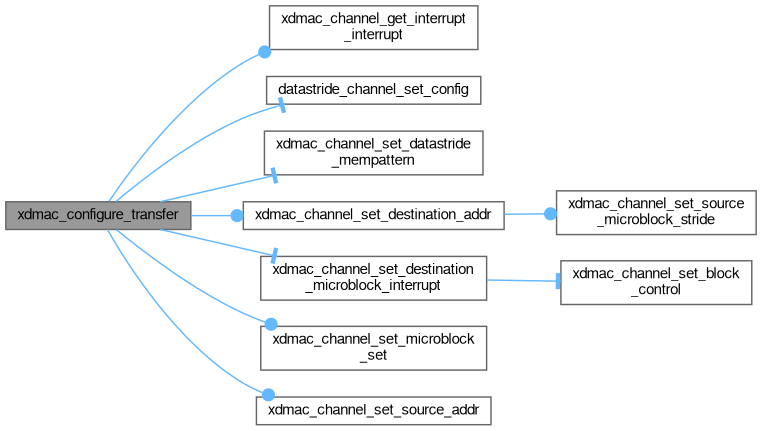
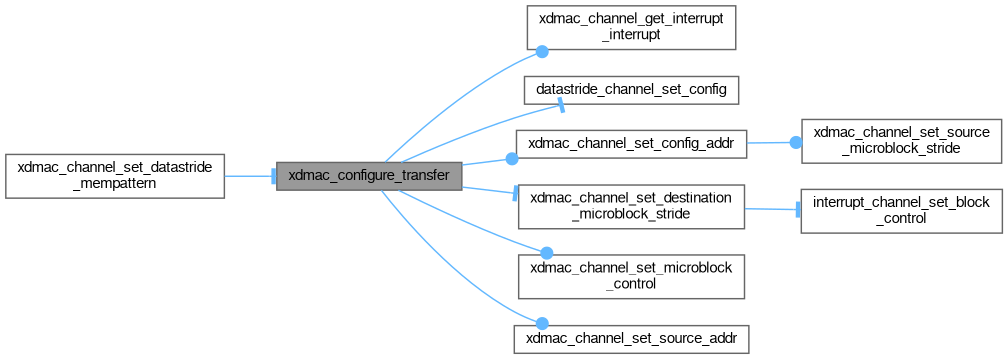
(215, 189) -> (247, 176)
(374, 216) -> (632, 144)
(374, 278) -> (632, 207)
(656, 283) -> (902, 211)
(374, 348) -> (632, 277)
